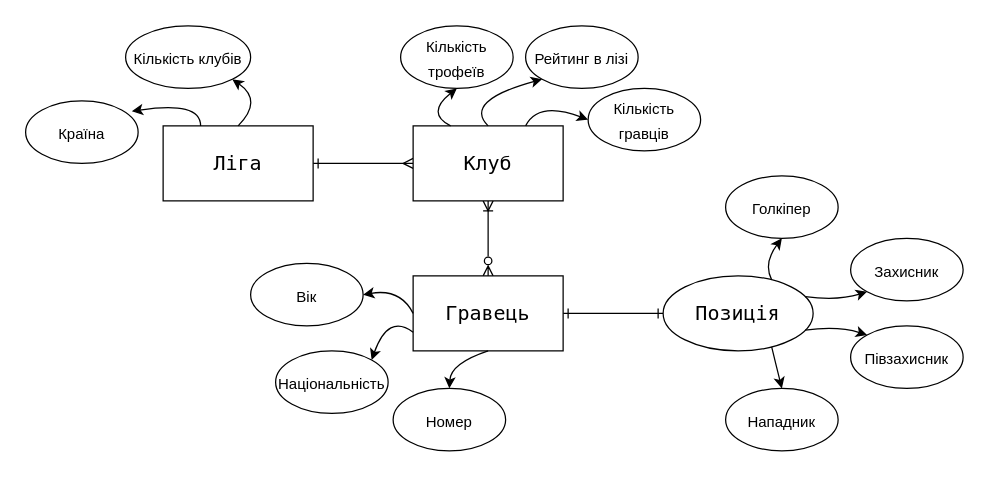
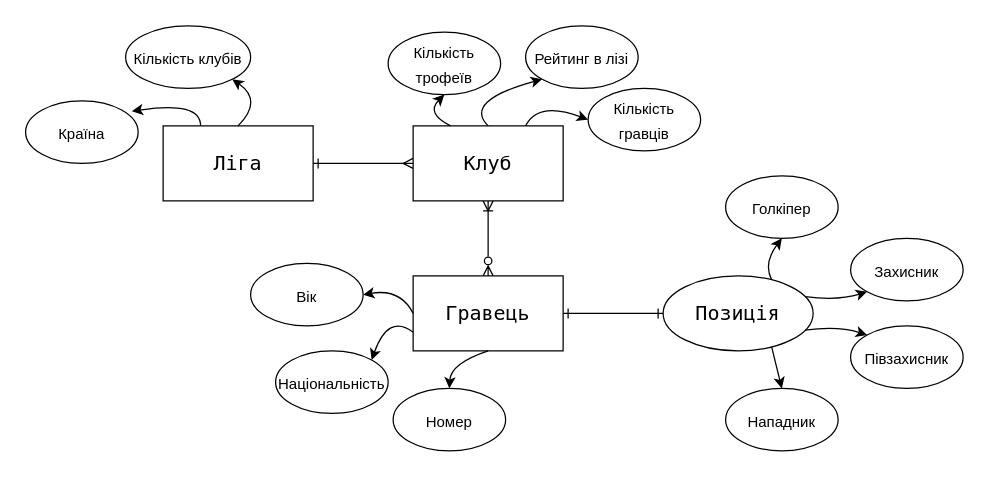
(457, 57) -> (444, 63)
